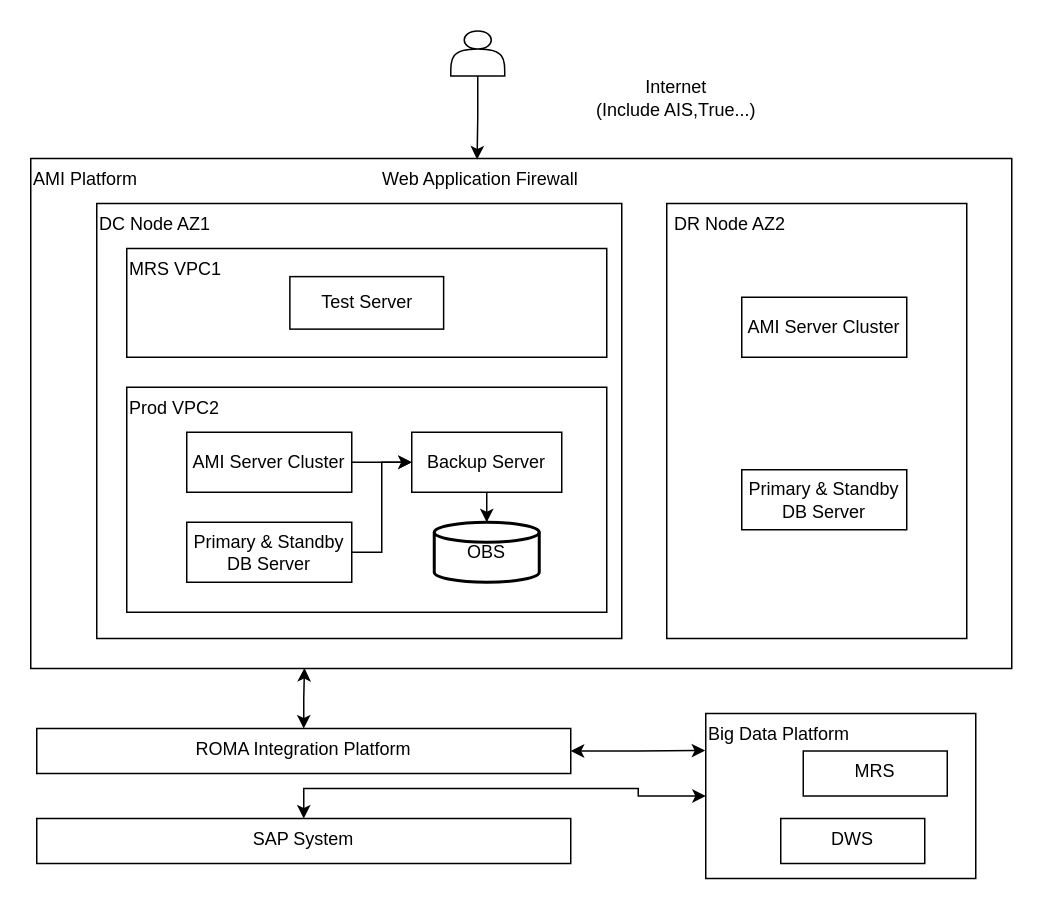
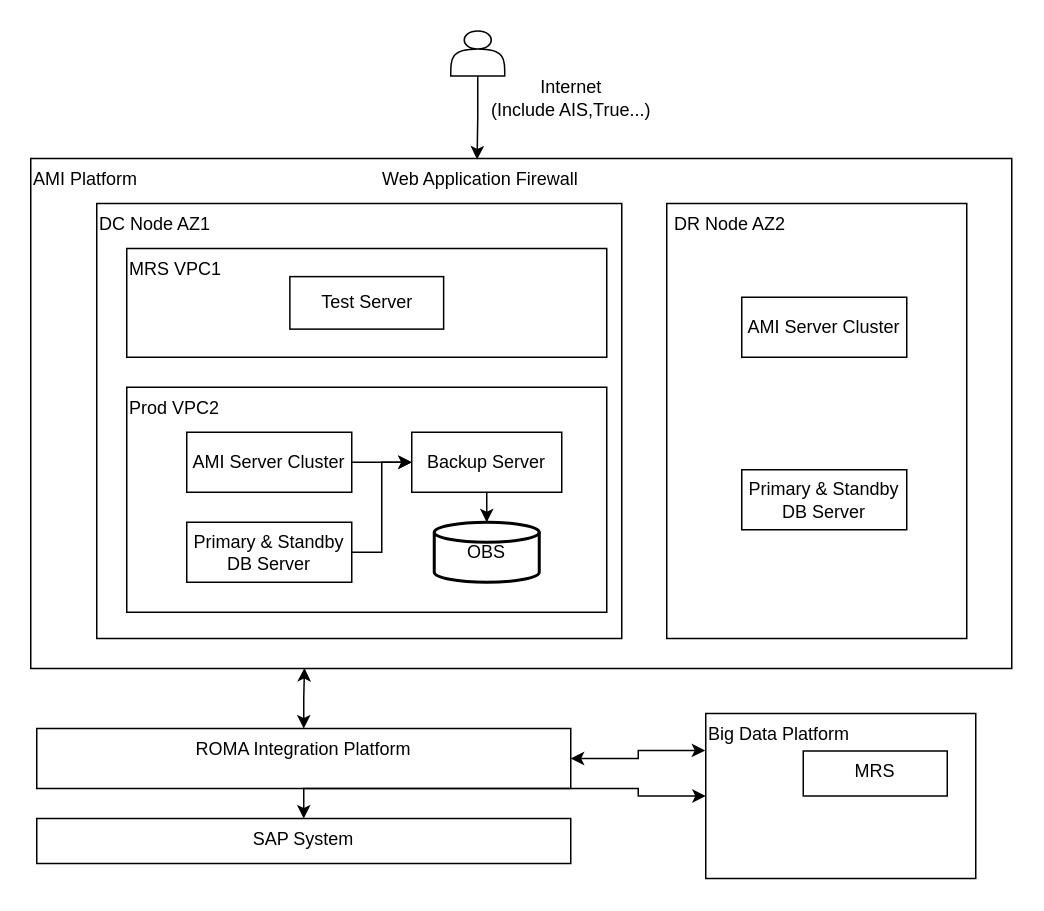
(676, 98) -> (571, 98)
(304, 751) -> (304, 758)
(853, 841) -> none
